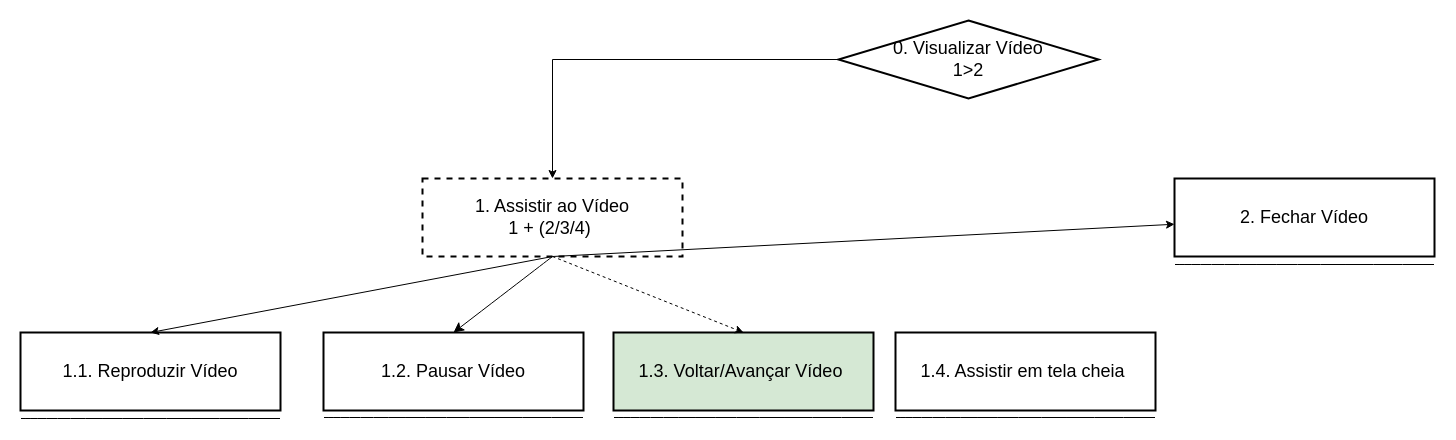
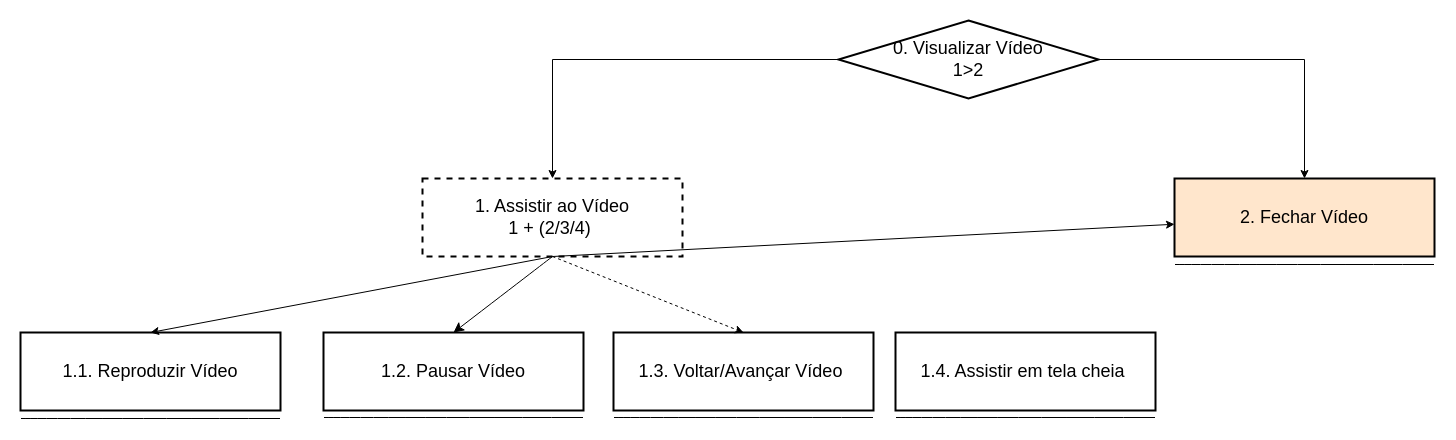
none -> (1258, 60)
(1305, 218) -> (1305, 218)
(744, 372) -> (744, 372)
